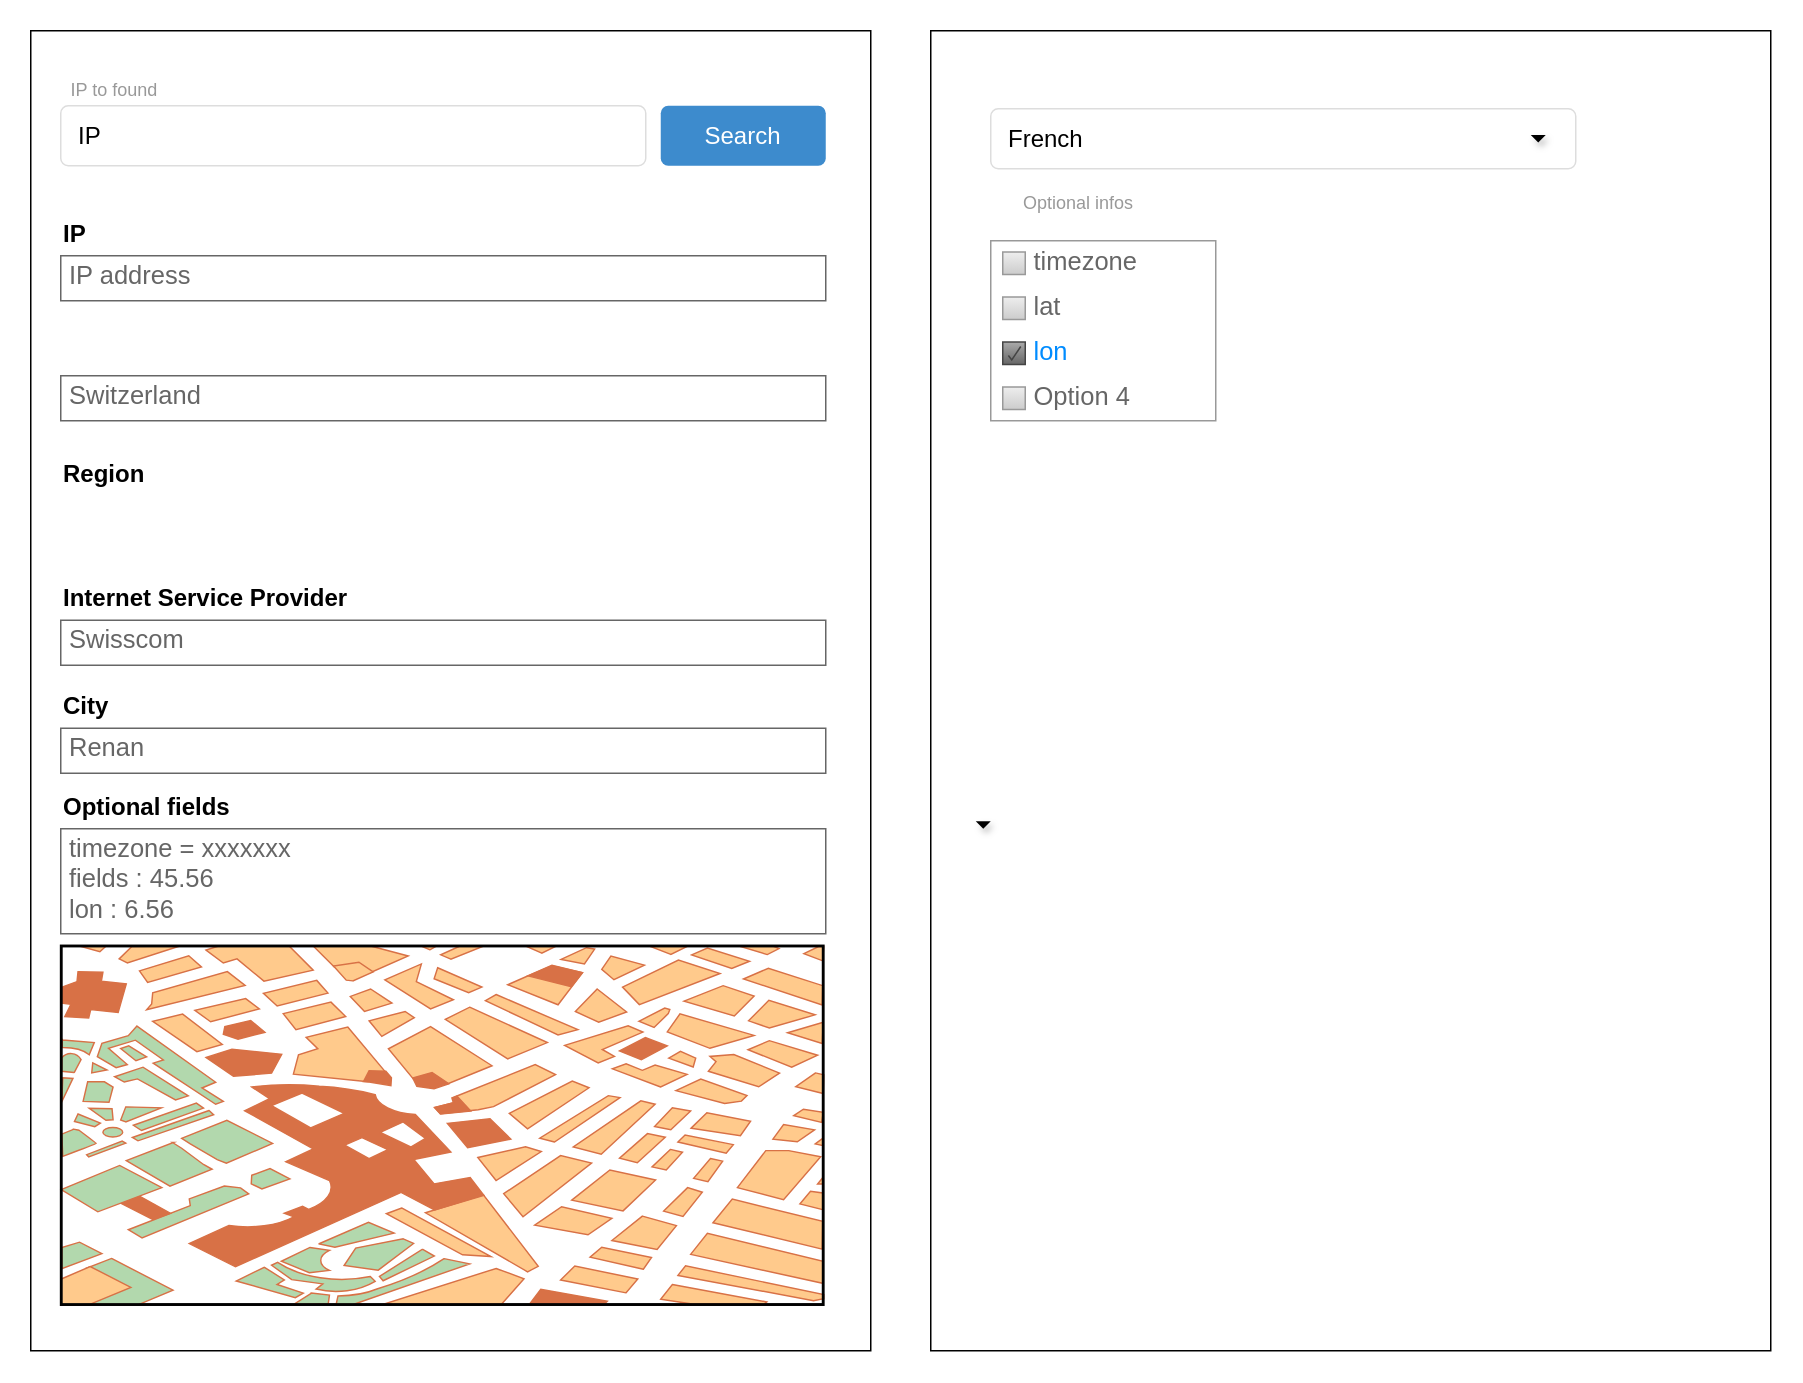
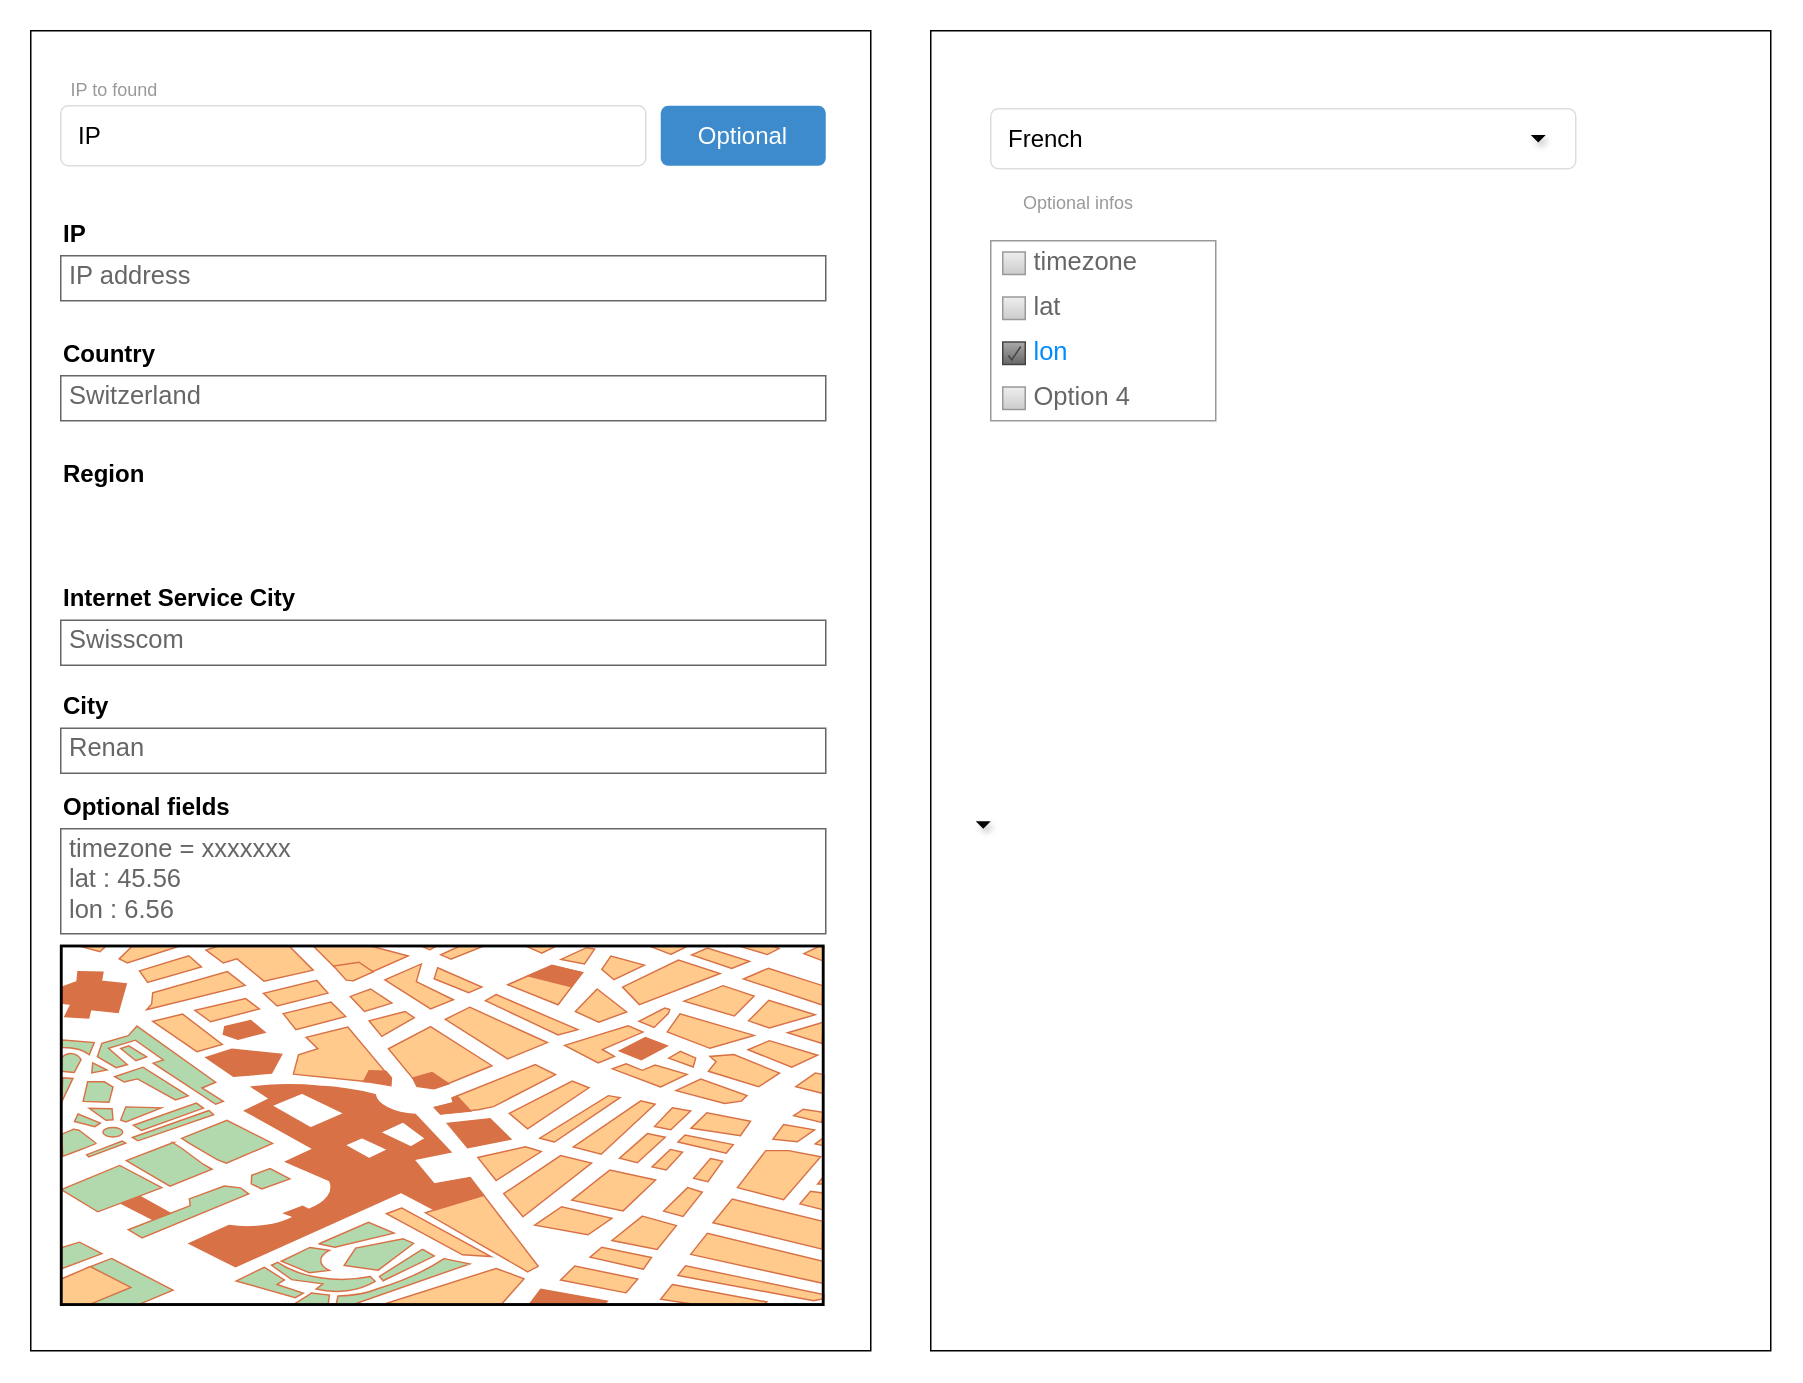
(743, 136) -> (743, 136)
none -> (113, 353)
(219, 598) -> (192, 598)
(188, 881) -> (188, 881)
